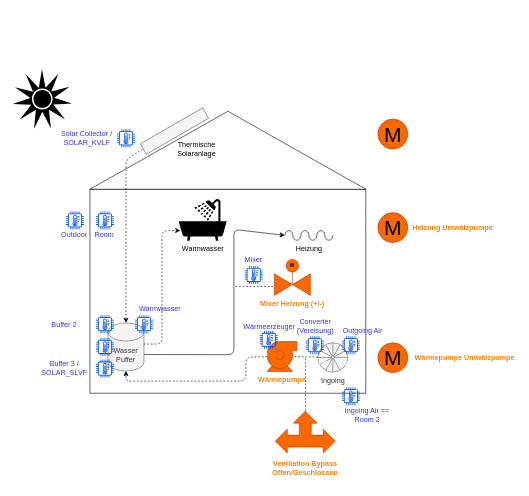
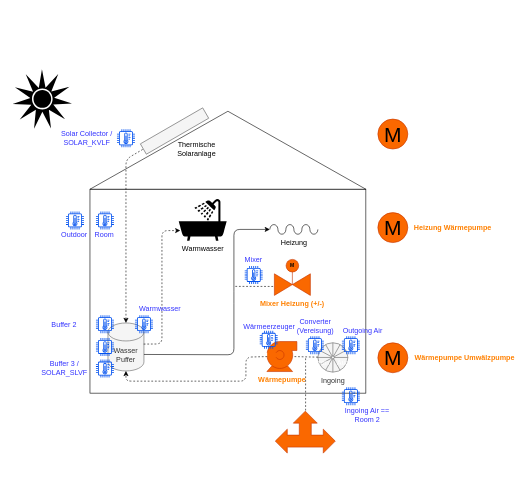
(453, 228) -> (453, 228)
(309, 236) -> (294, 230)
(305, 468) -> none
